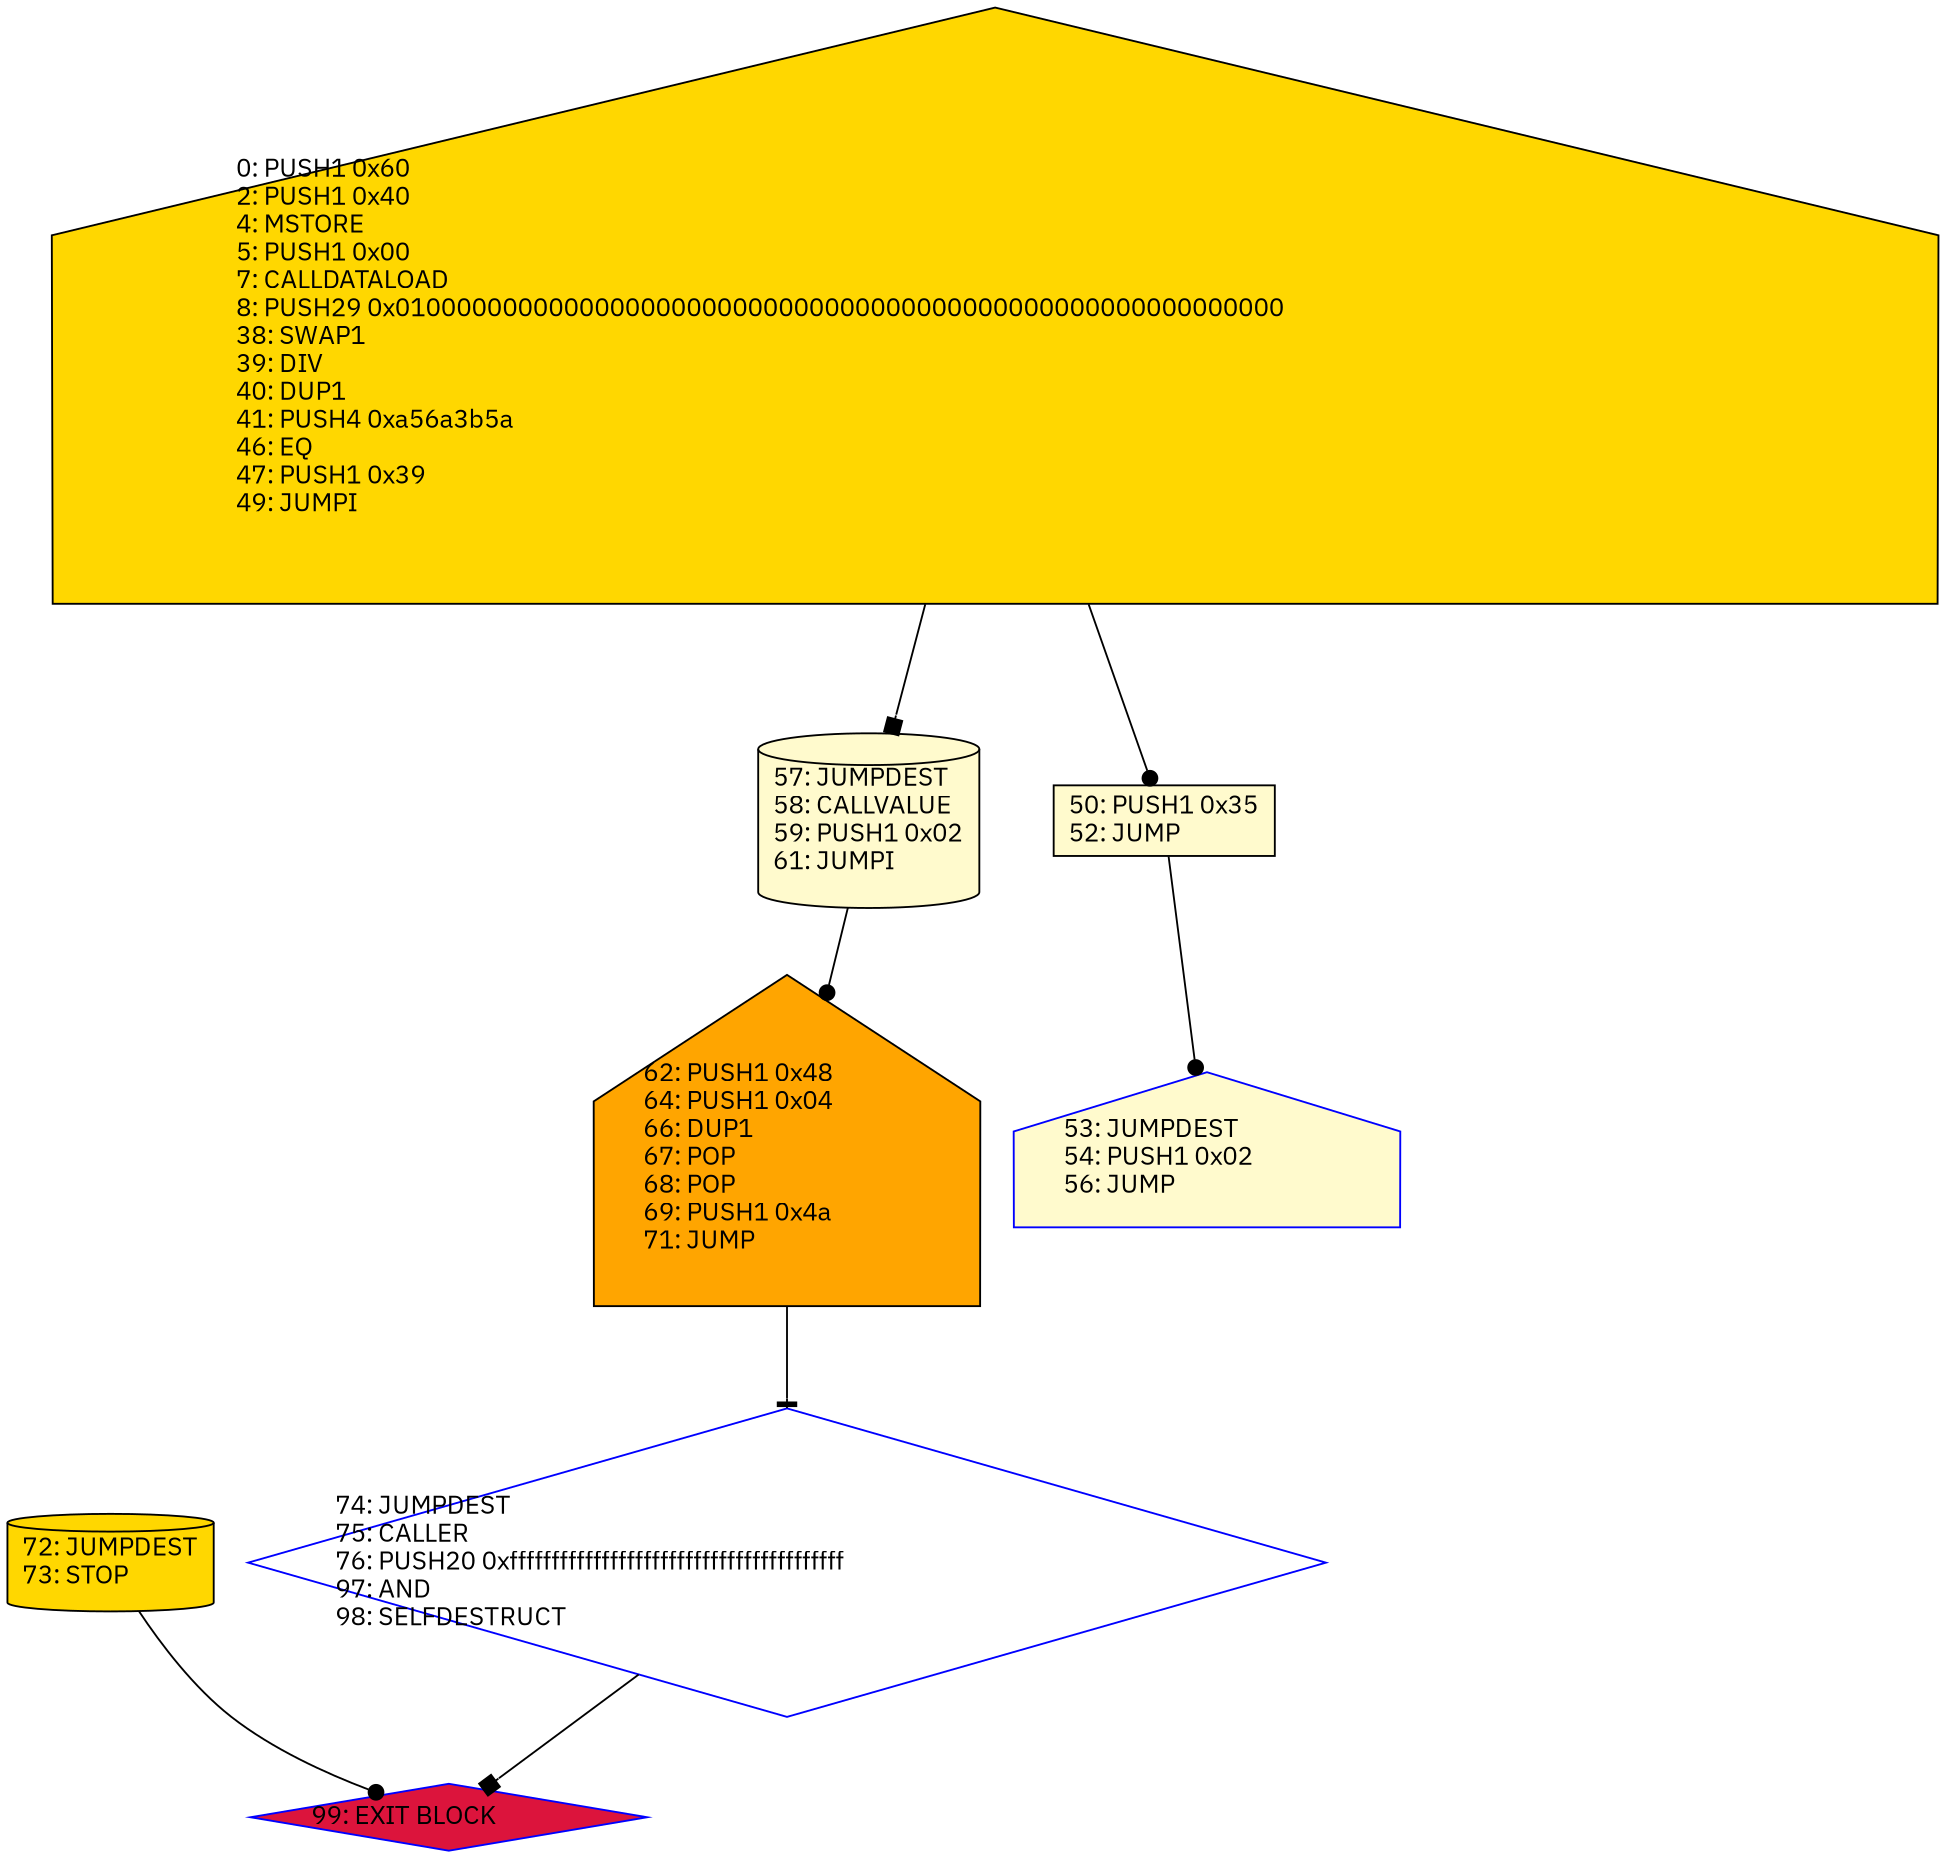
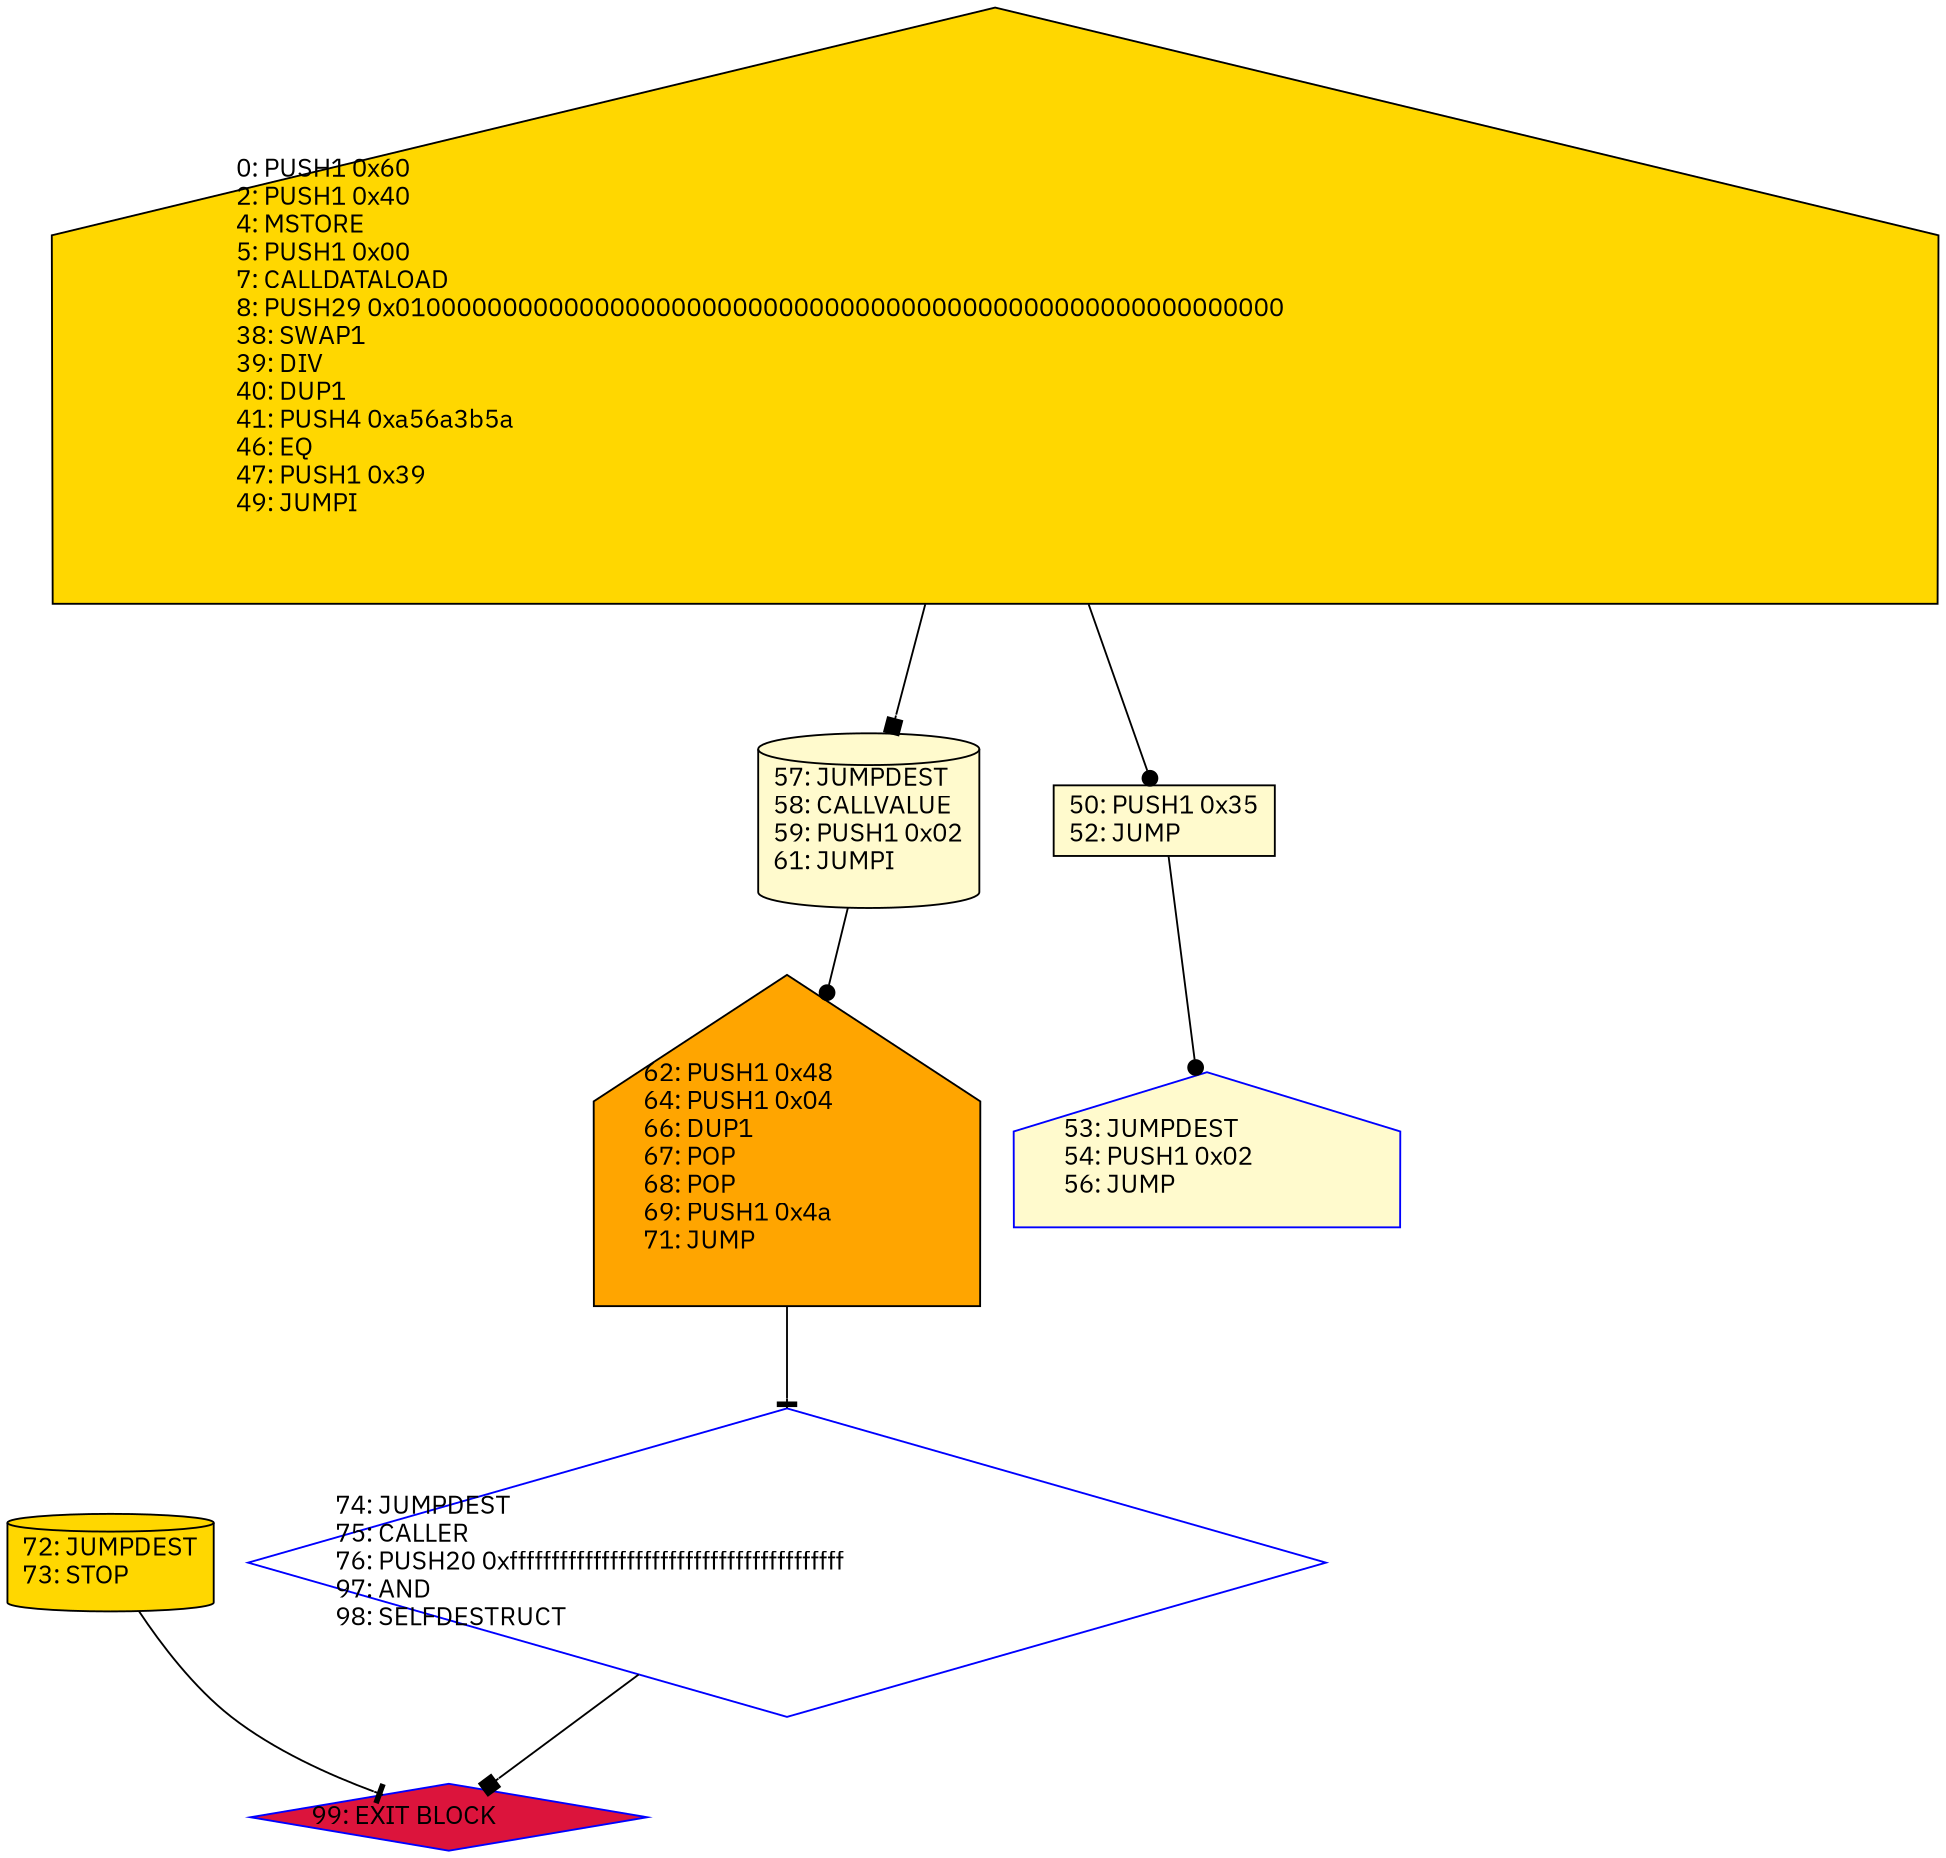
(237, 1721) -> (240, 1723)
